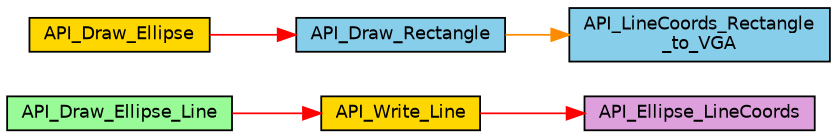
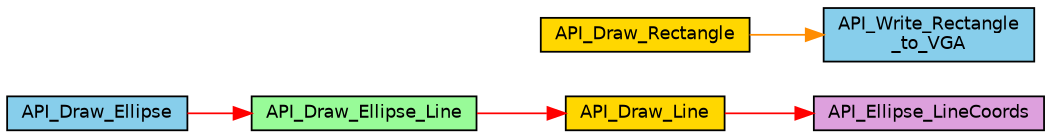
(120, 35) -> (97, 113)
(244, 35) -> (210, 113)
(401, 35) -> (645, 35)
(700, 35) -> (929, 35)
(401, 113) -> (645, 113)
